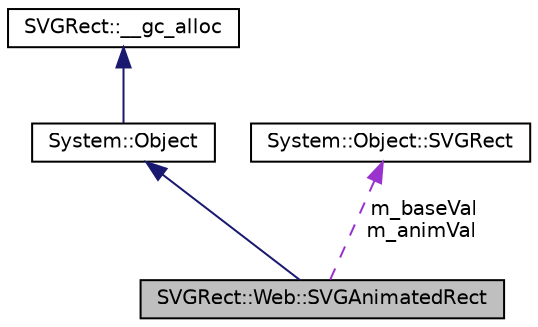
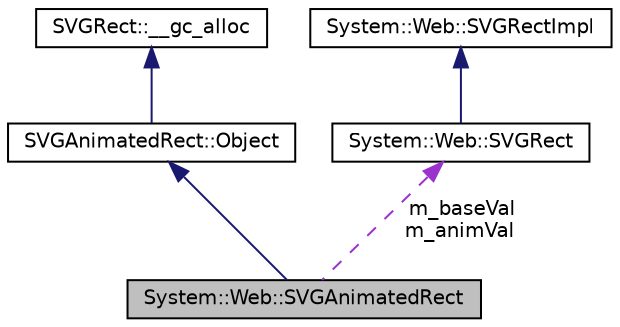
none -> (461, 28)
(124, 143) -> (152, 143)
(391, 143) -> (461, 143)
(322, 299) -> (304, 299)
